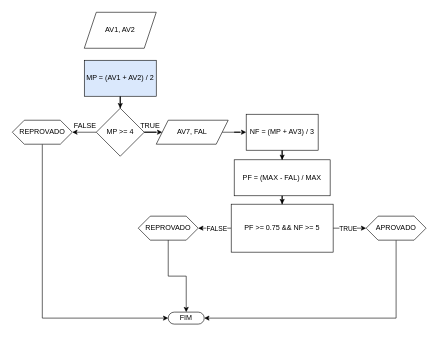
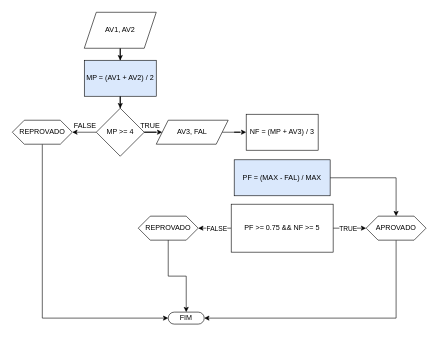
none -> (120, 56)
(192, 132) -> (192, 132)
(282, 157) -> none
(282, 178) -> (282, 178)
(282, 203) -> (396, 210)
